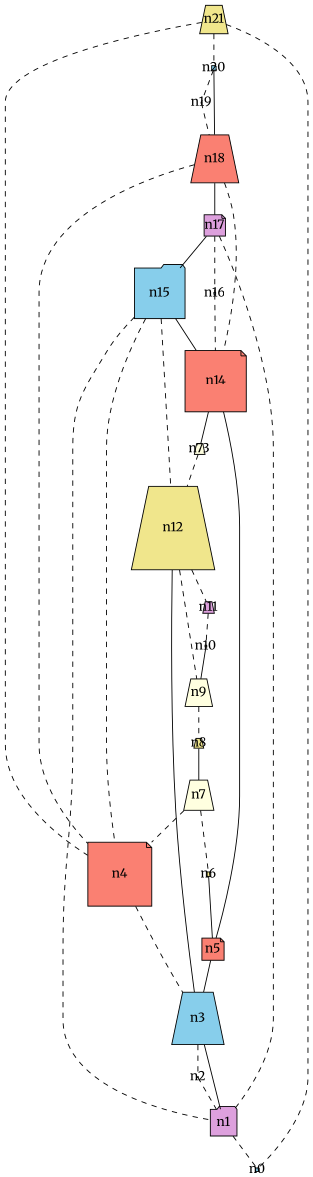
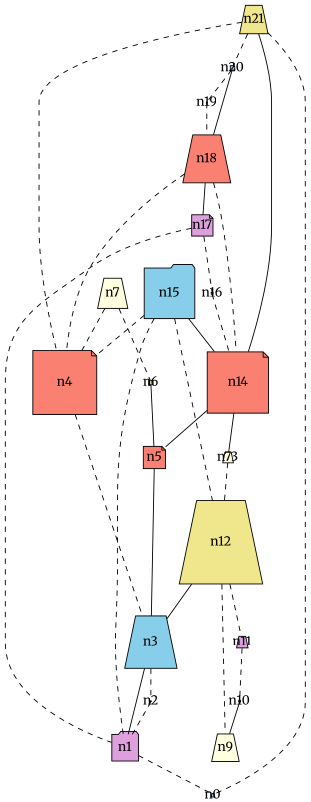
none -> (272, 193)
(193, 252) -> none
(199, 743) -> none
(257, 1170) -> (213, 795)
